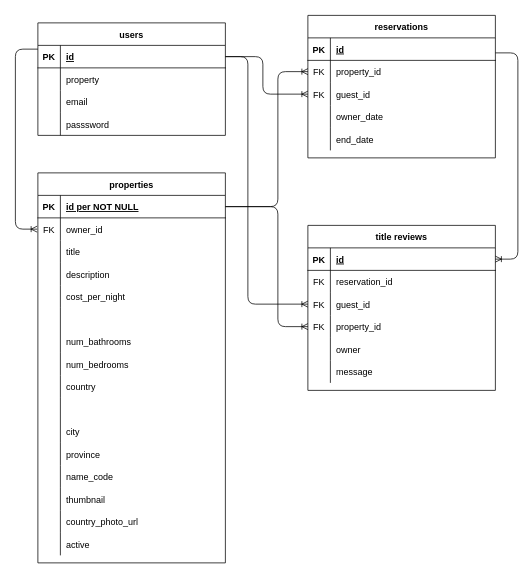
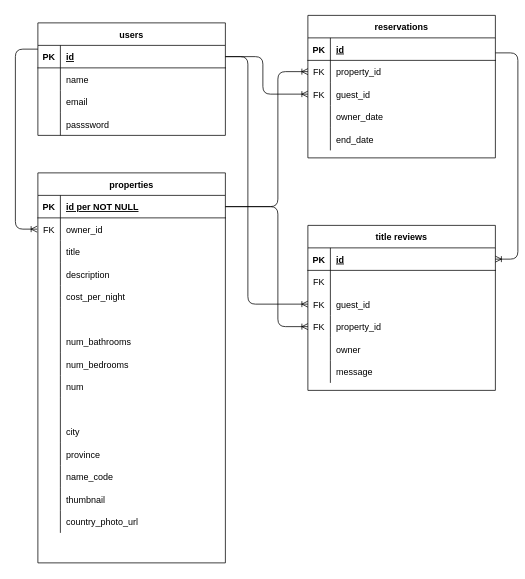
(86, 80) -> (76, 80)
(413, 282) -> none
(84, 387) -> (74, 387)
(143, 544) -> none
